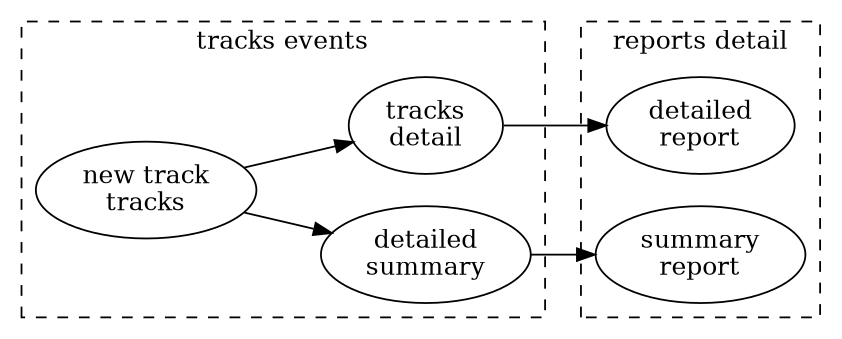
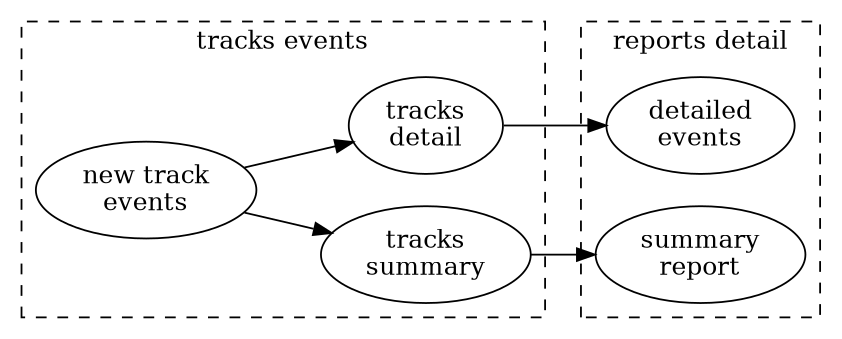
(701, 126) -> (701, 126)
(146, 190) -> (146, 190)
(426, 255) -> (426, 255)
